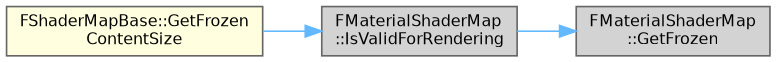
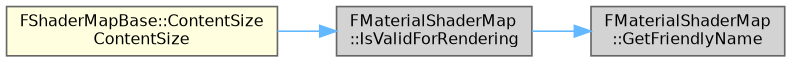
(135, 31) -> (142, 31)
(673, 31) -> (688, 31)
